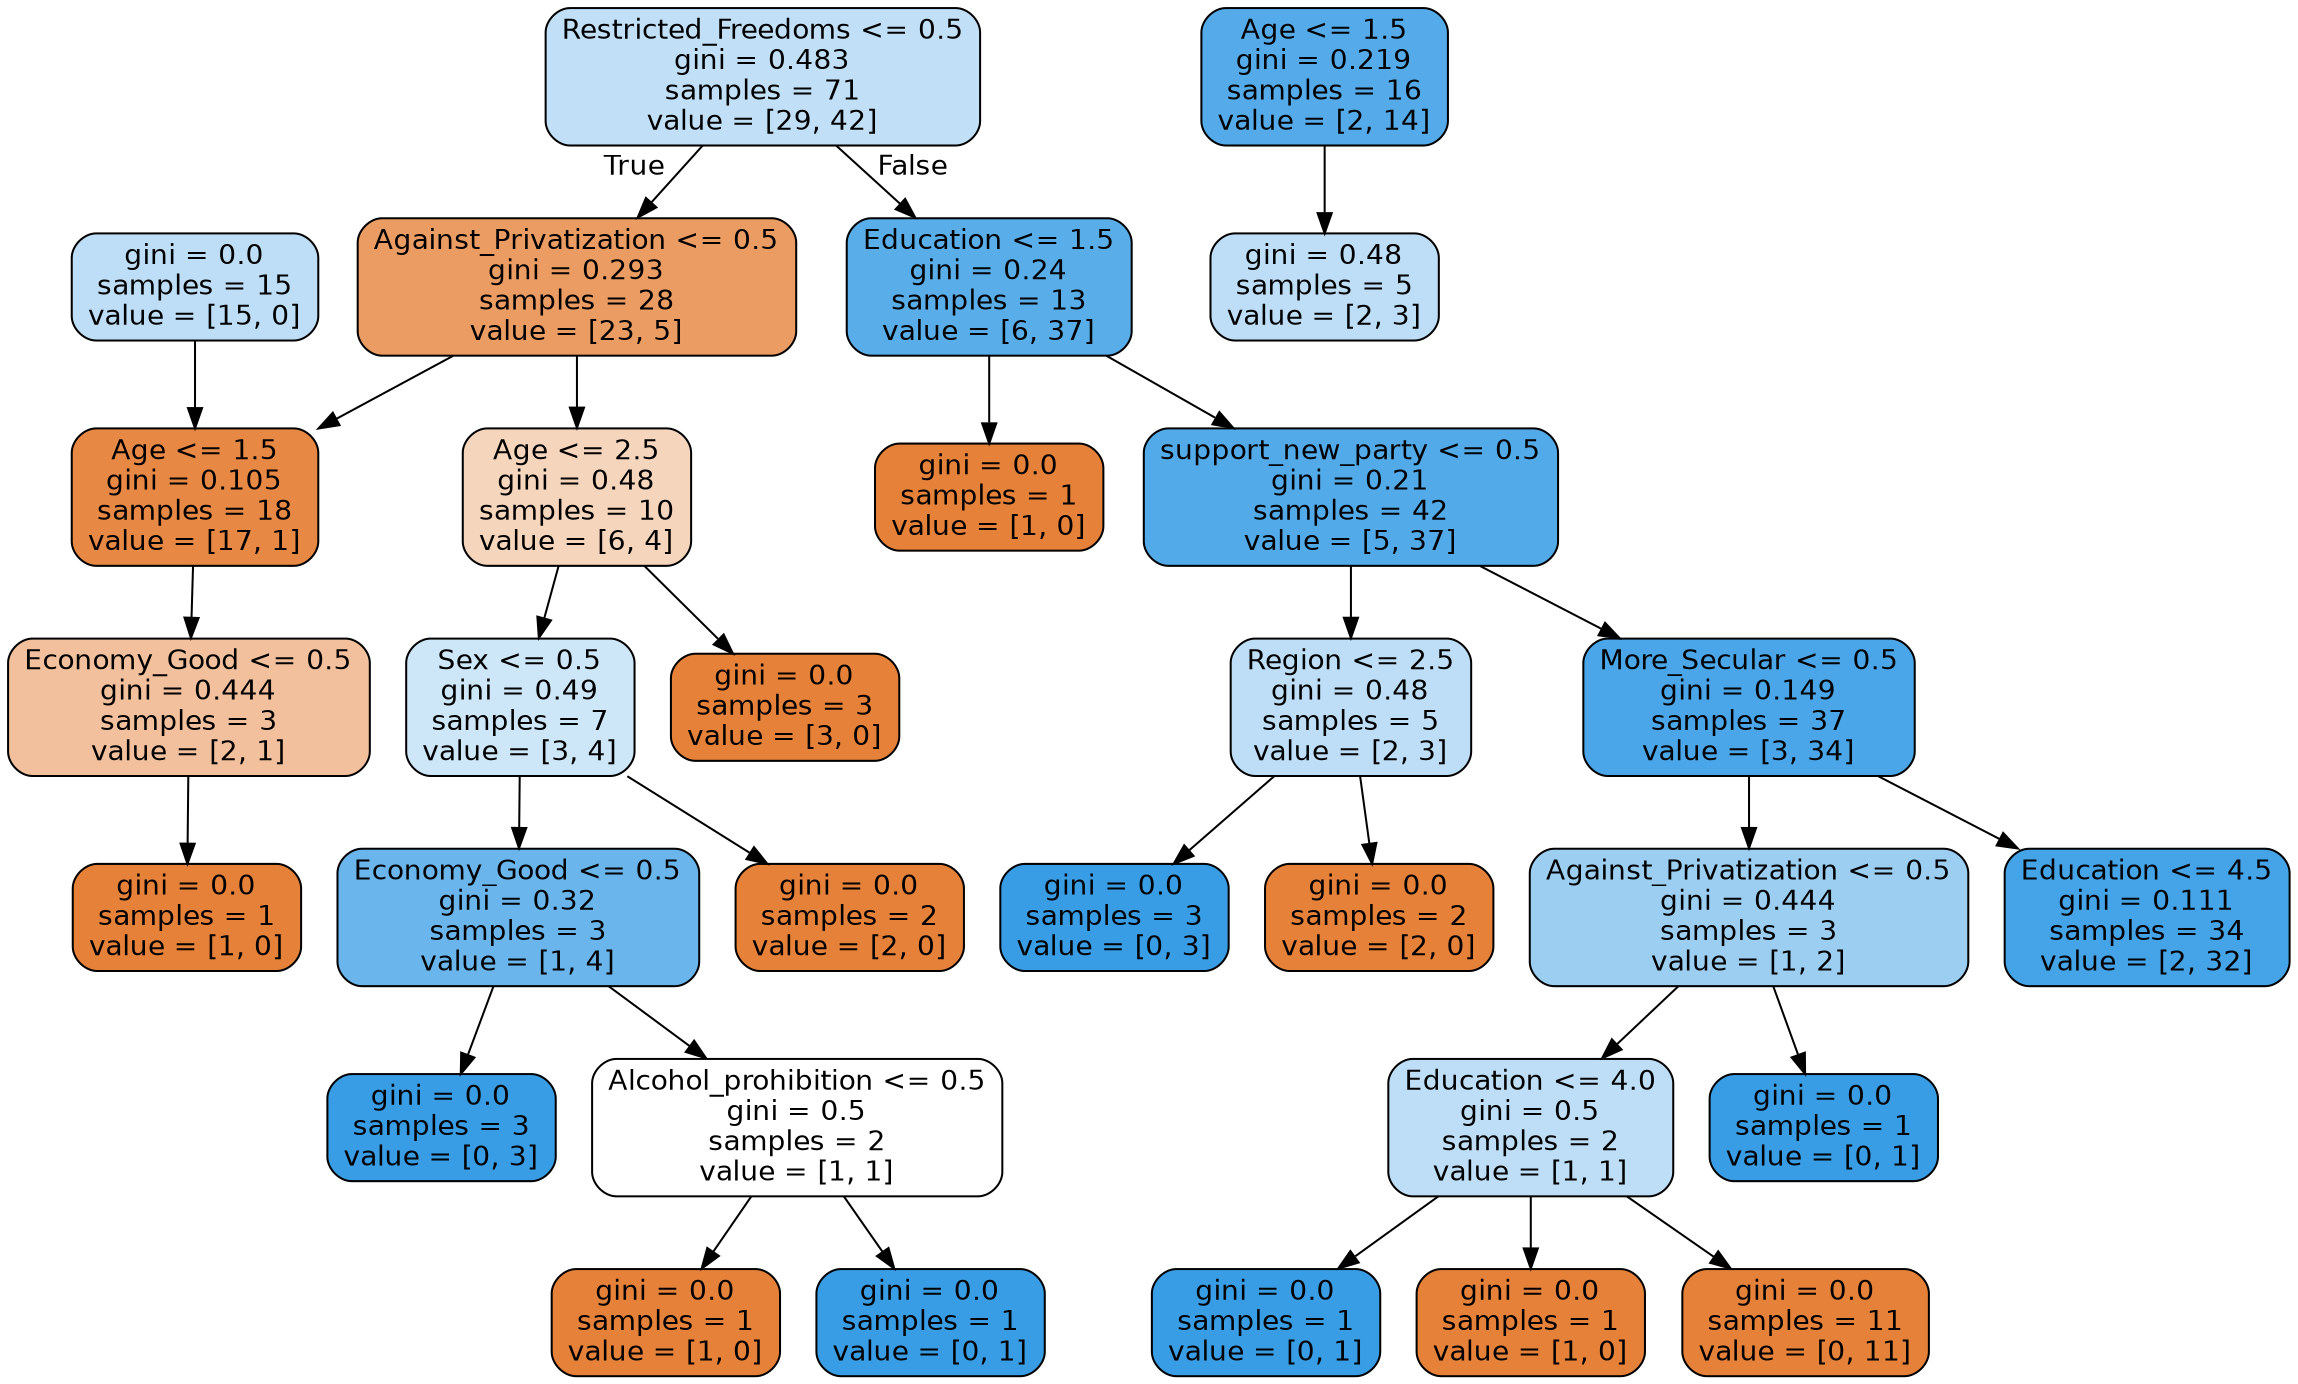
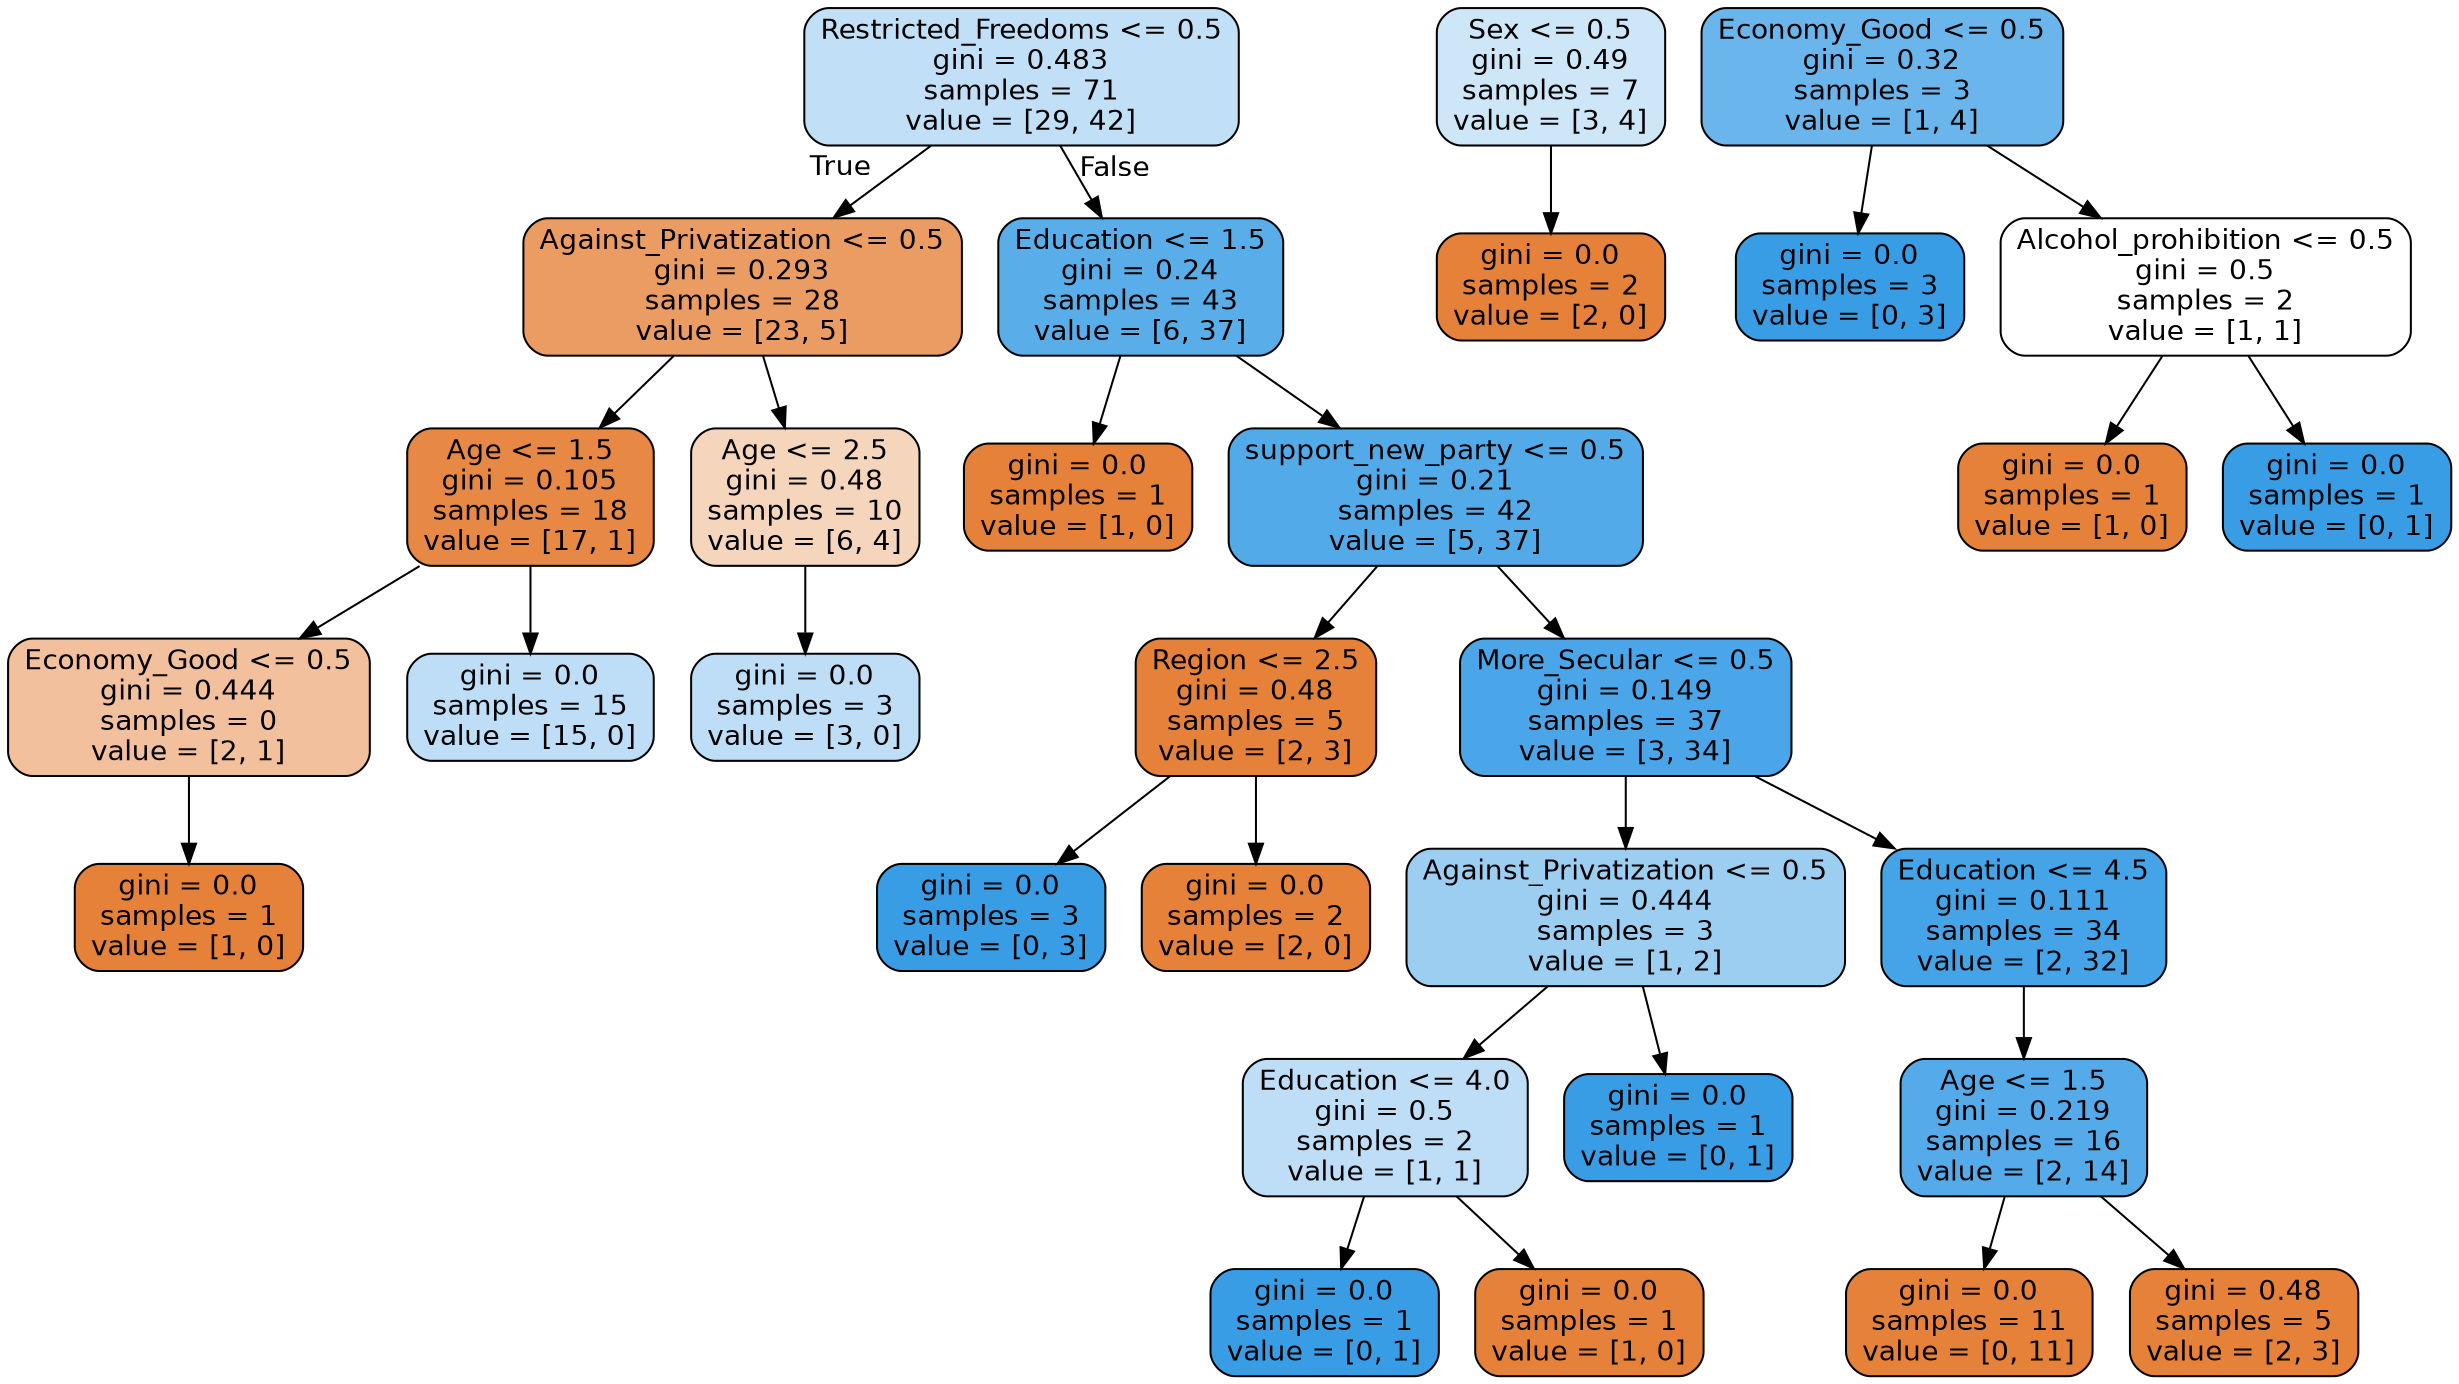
(989, 287) -> (1141, 287)
(1325, 287) -> (2244, 1323)
(195, 374) -> (530, 599)
(551, 592) -> none
(189, 707) -> (189, 707)
(785, 707) -> (805, 707)
(1351, 707) -> (1256, 707)
(519, 802) -> none
none -> (2024, 1012)
(1670, 1227) -> (1997, 1223)
